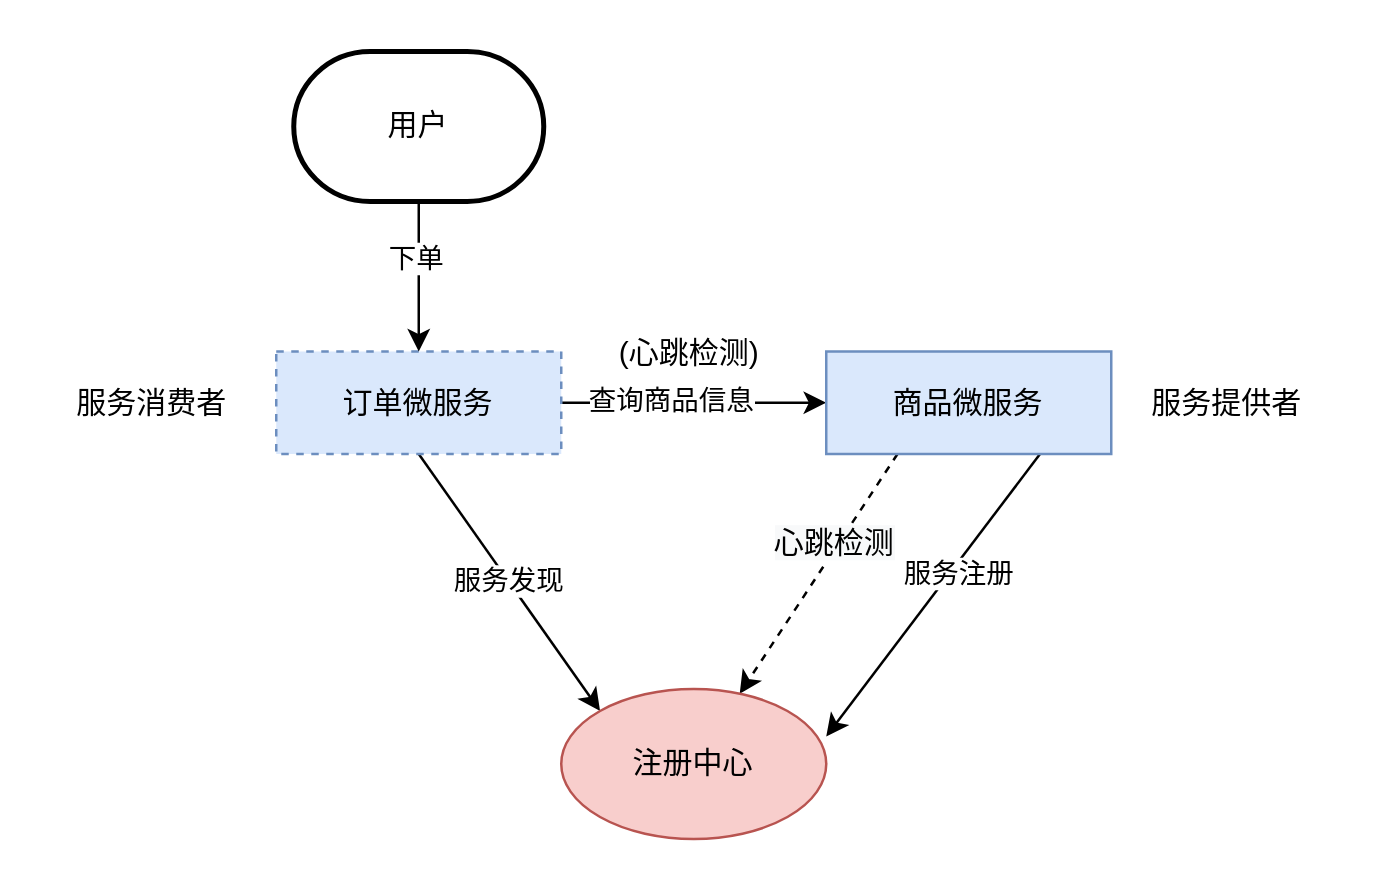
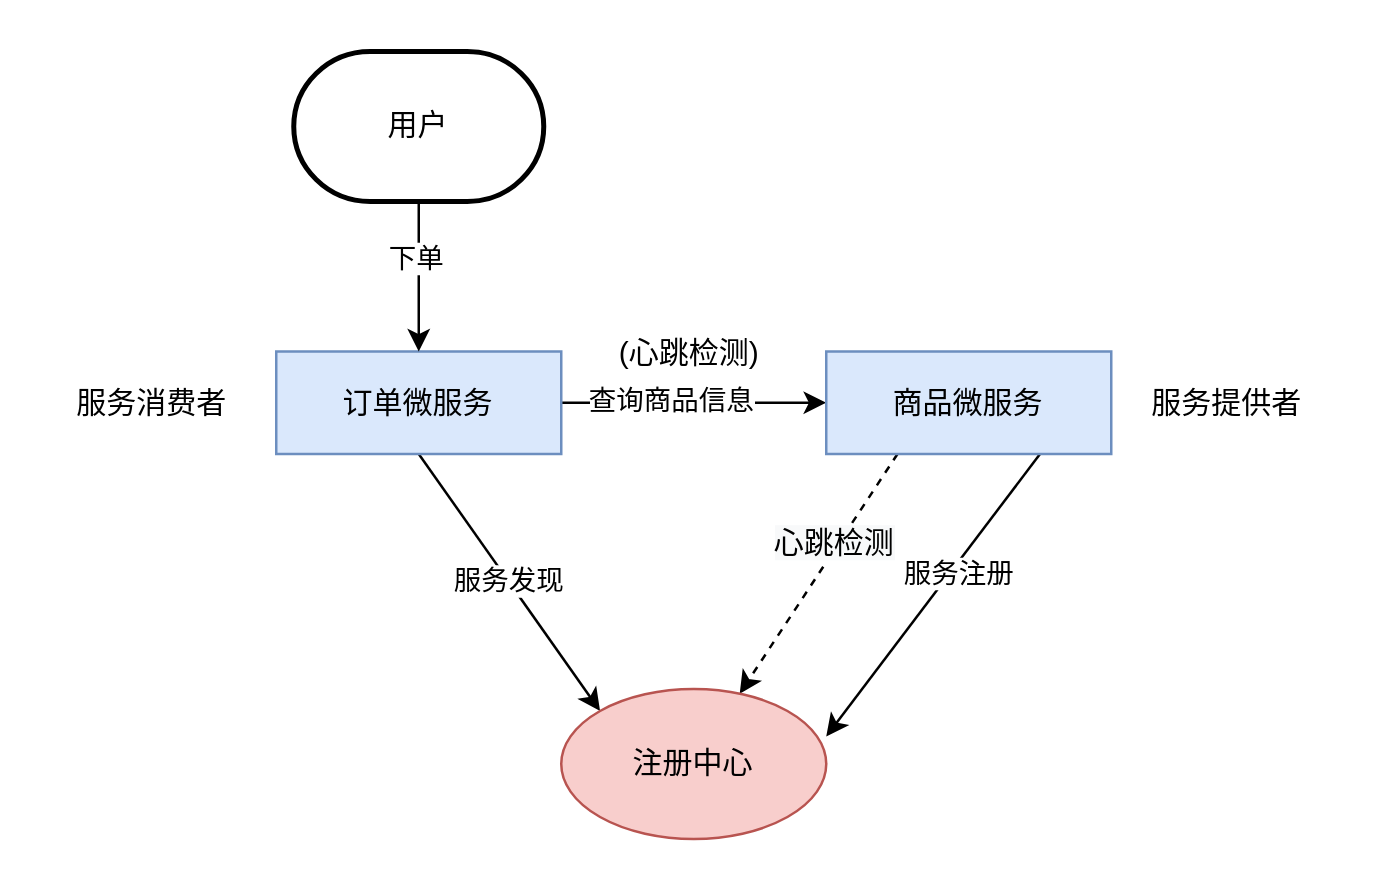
(419, 403) -> (419, 403)
